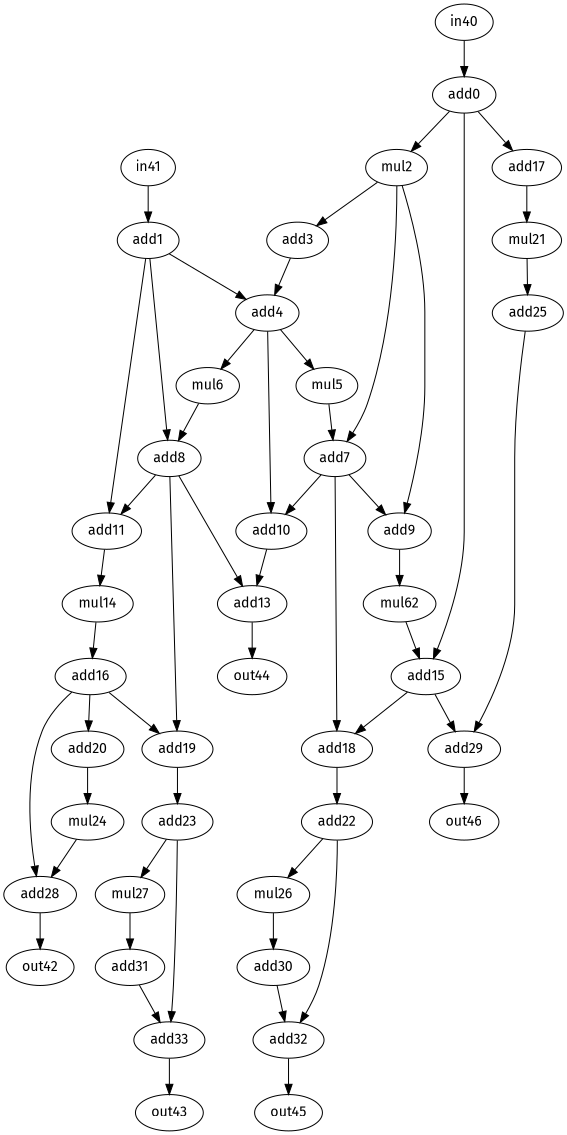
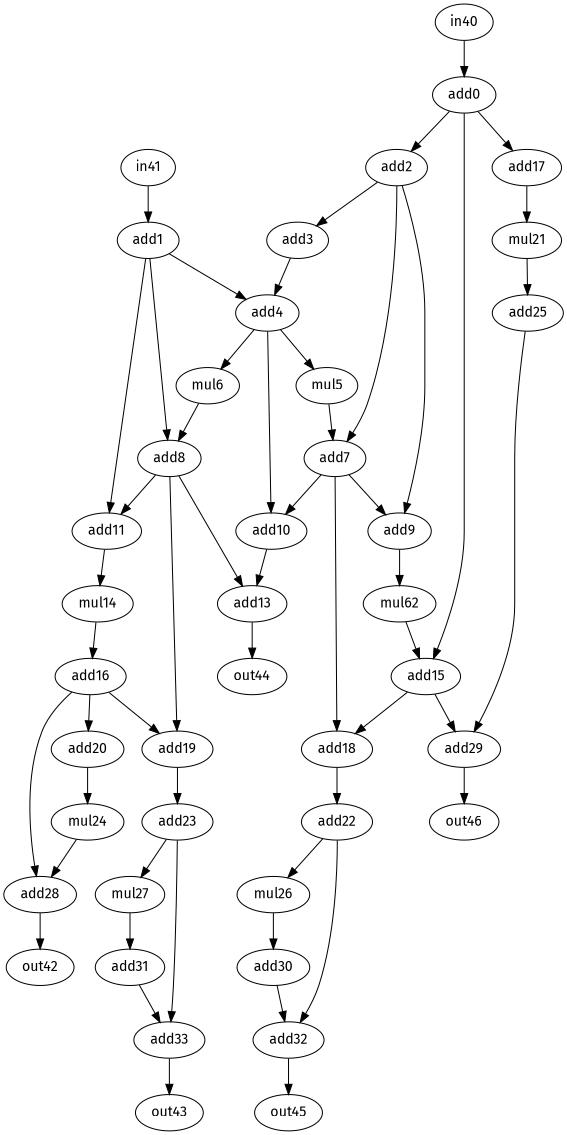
(397, 168) -> (397, 168)
